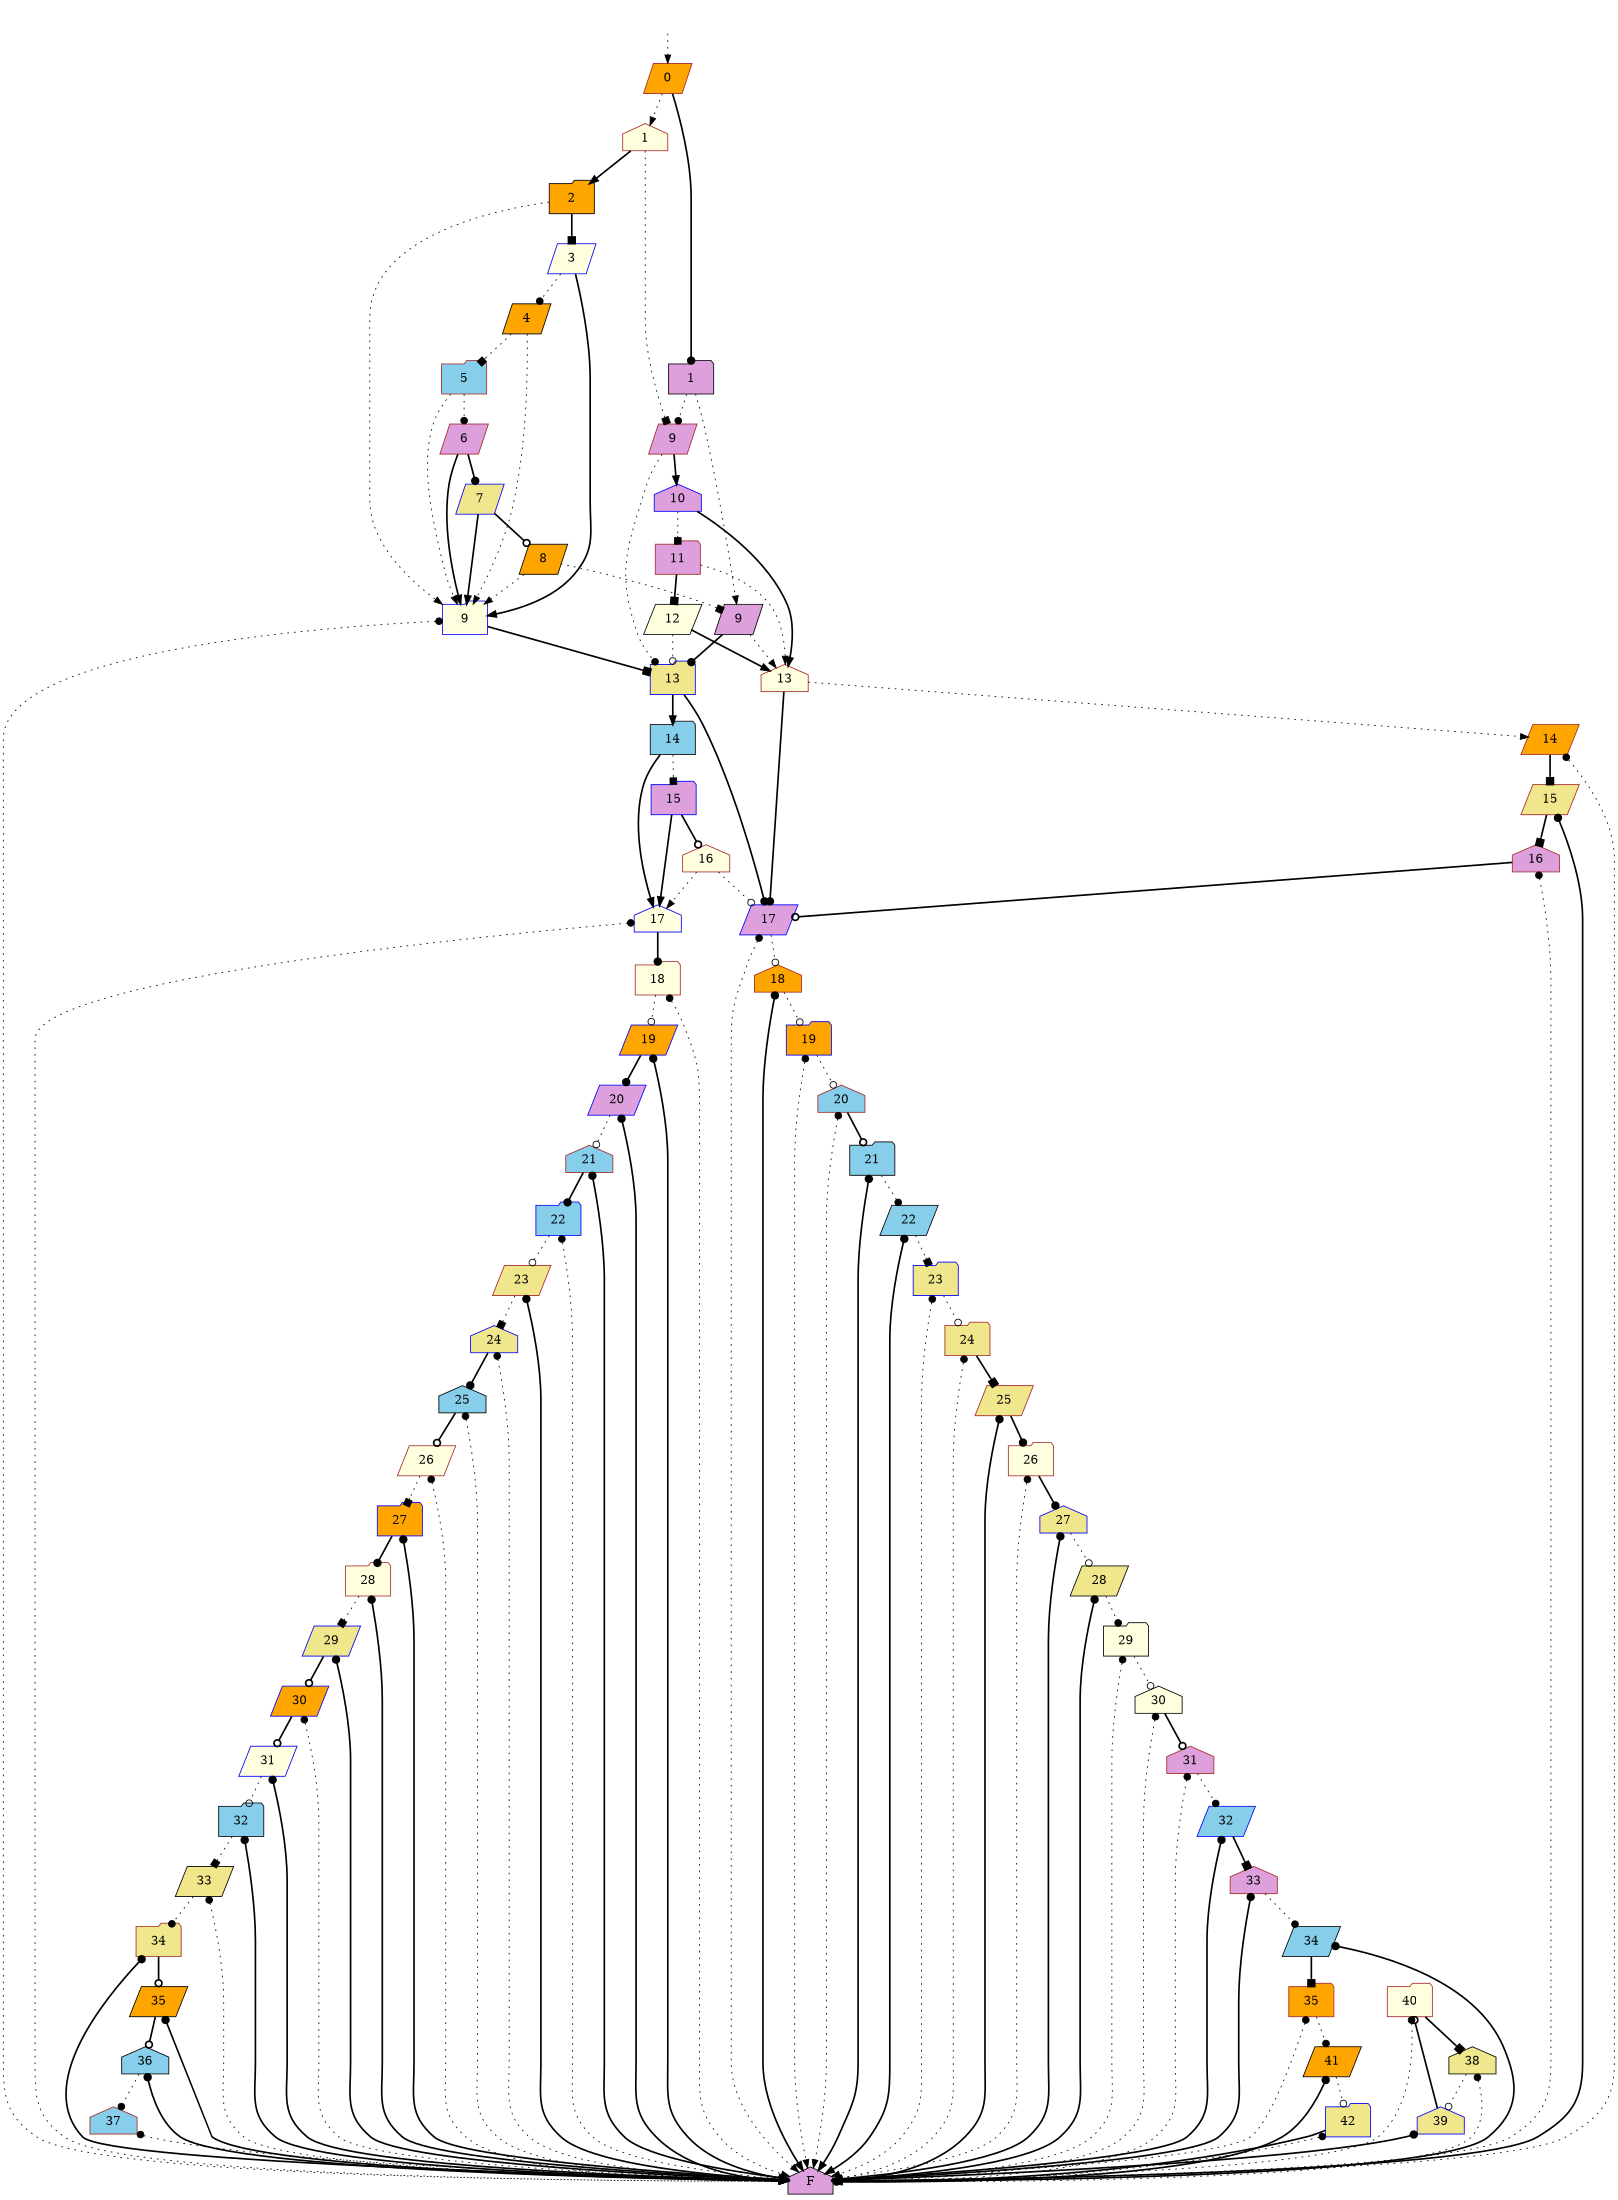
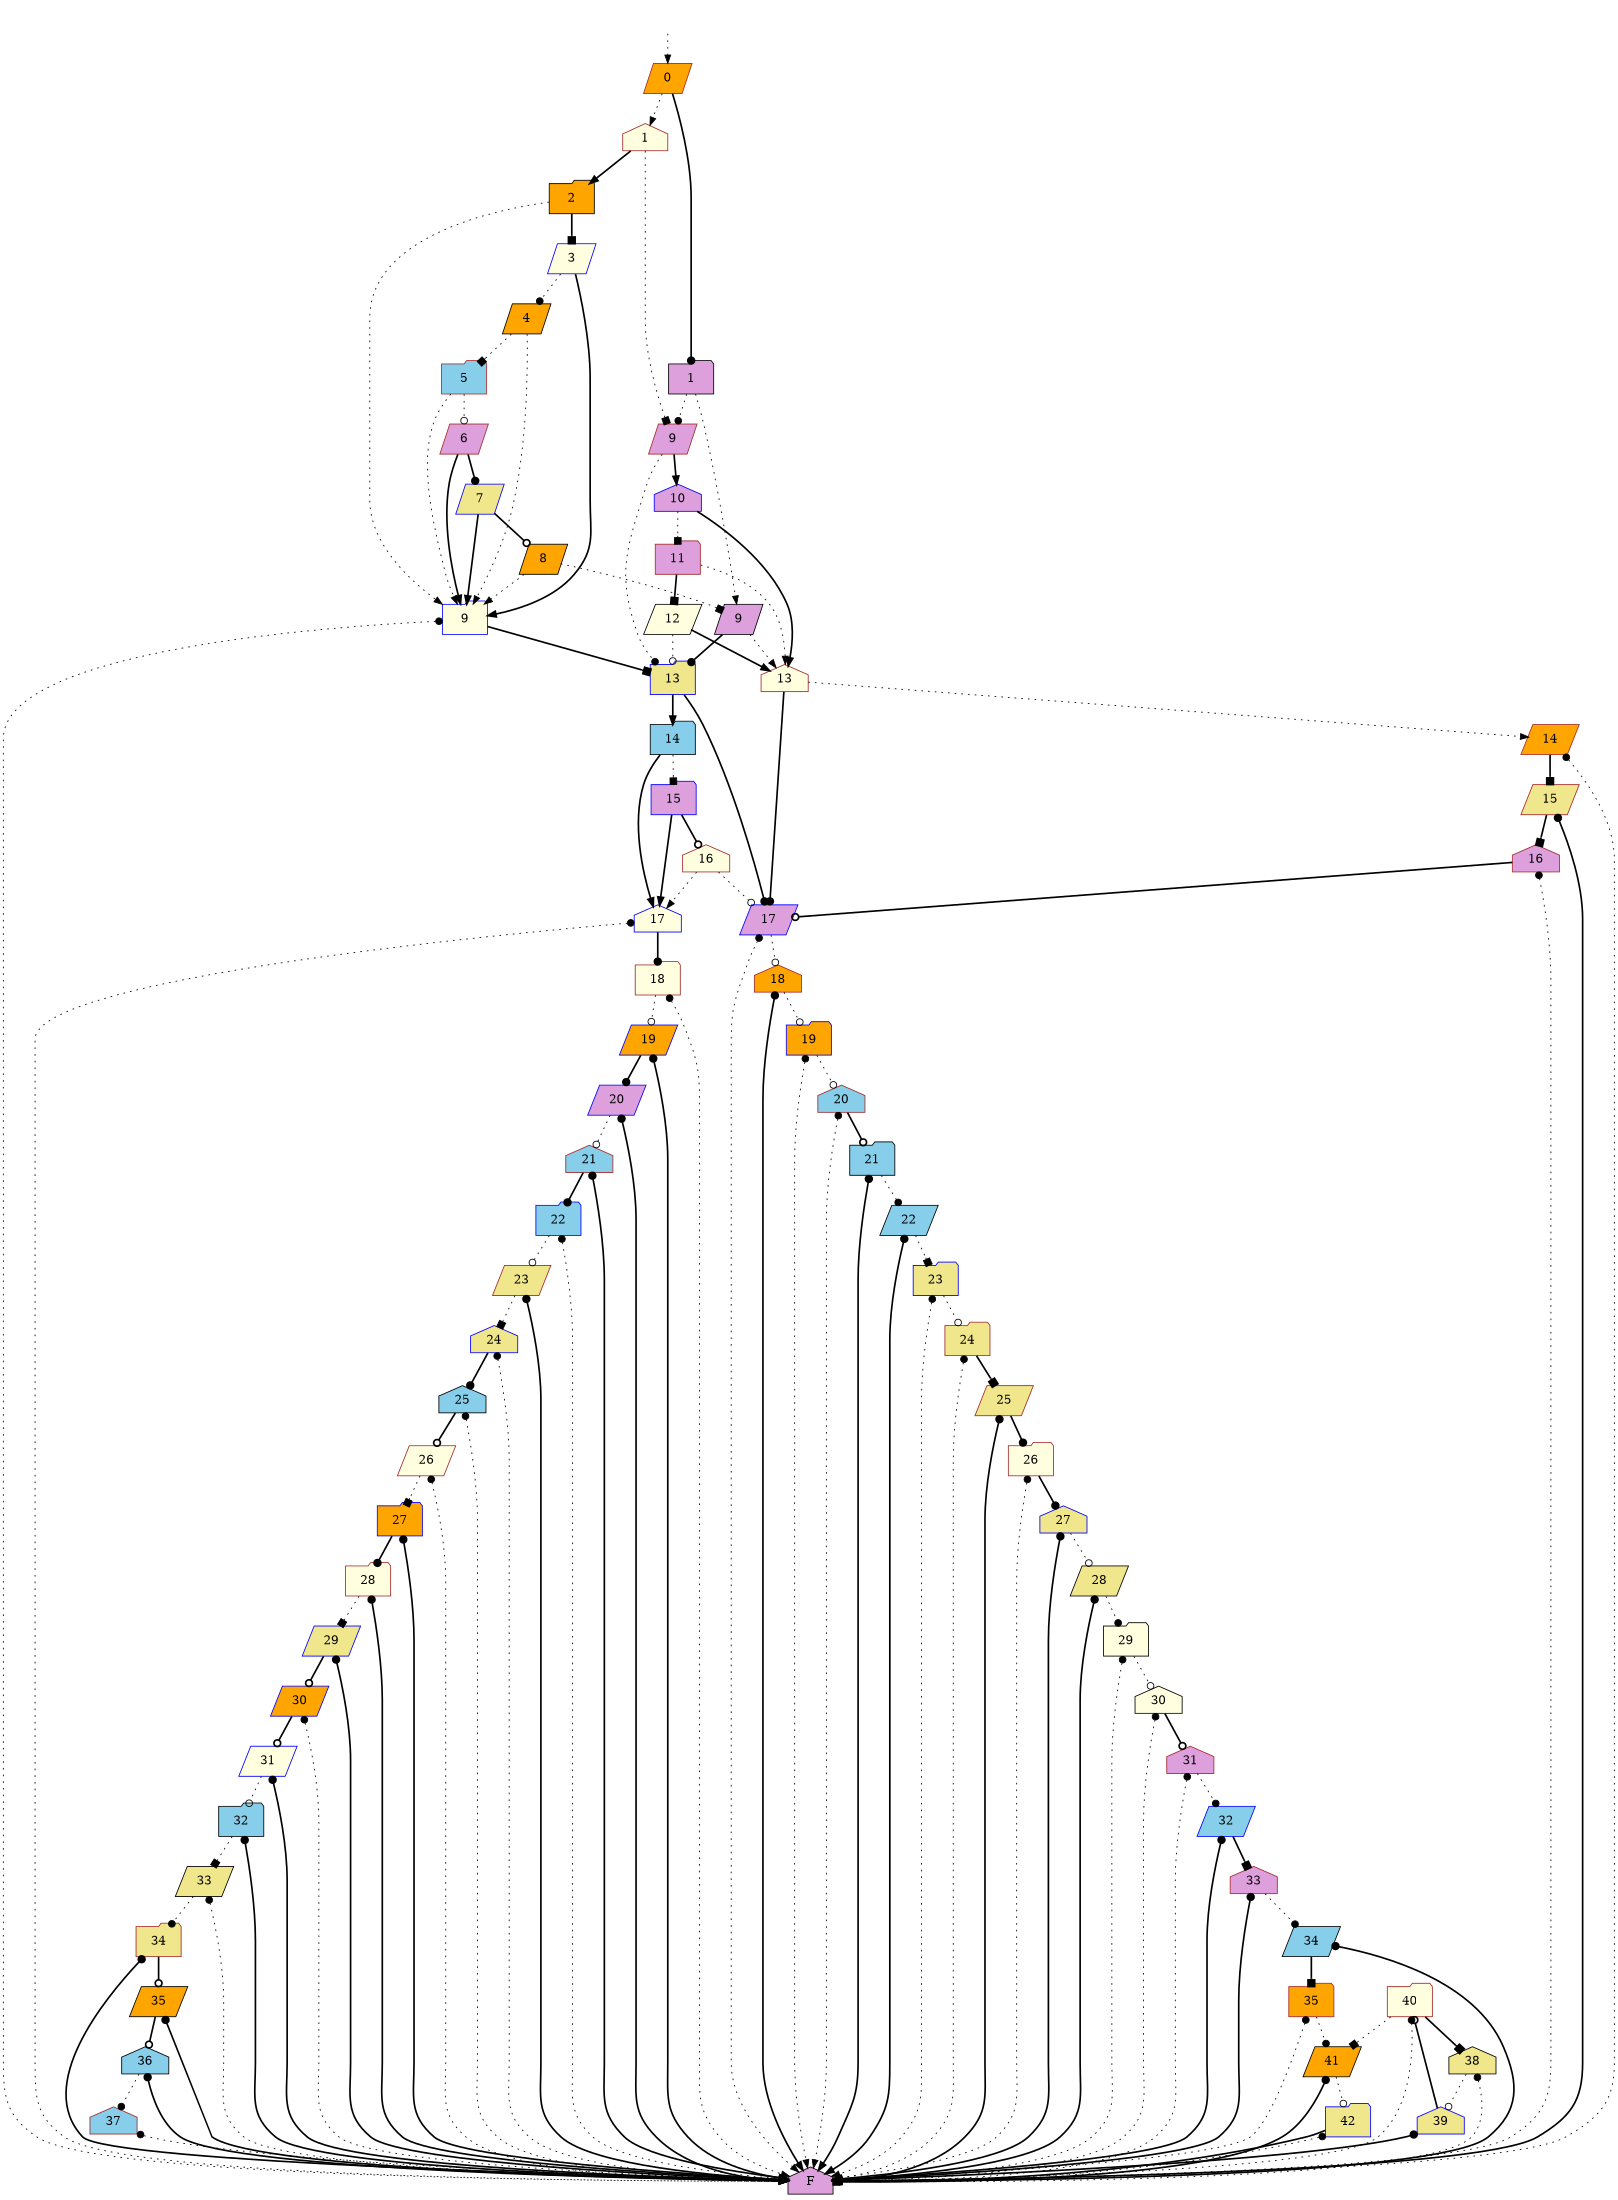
(464, 406) -> (464, 406)
none -> (1374, 2029)
(1085, 2171) -> (1085, 2171)
